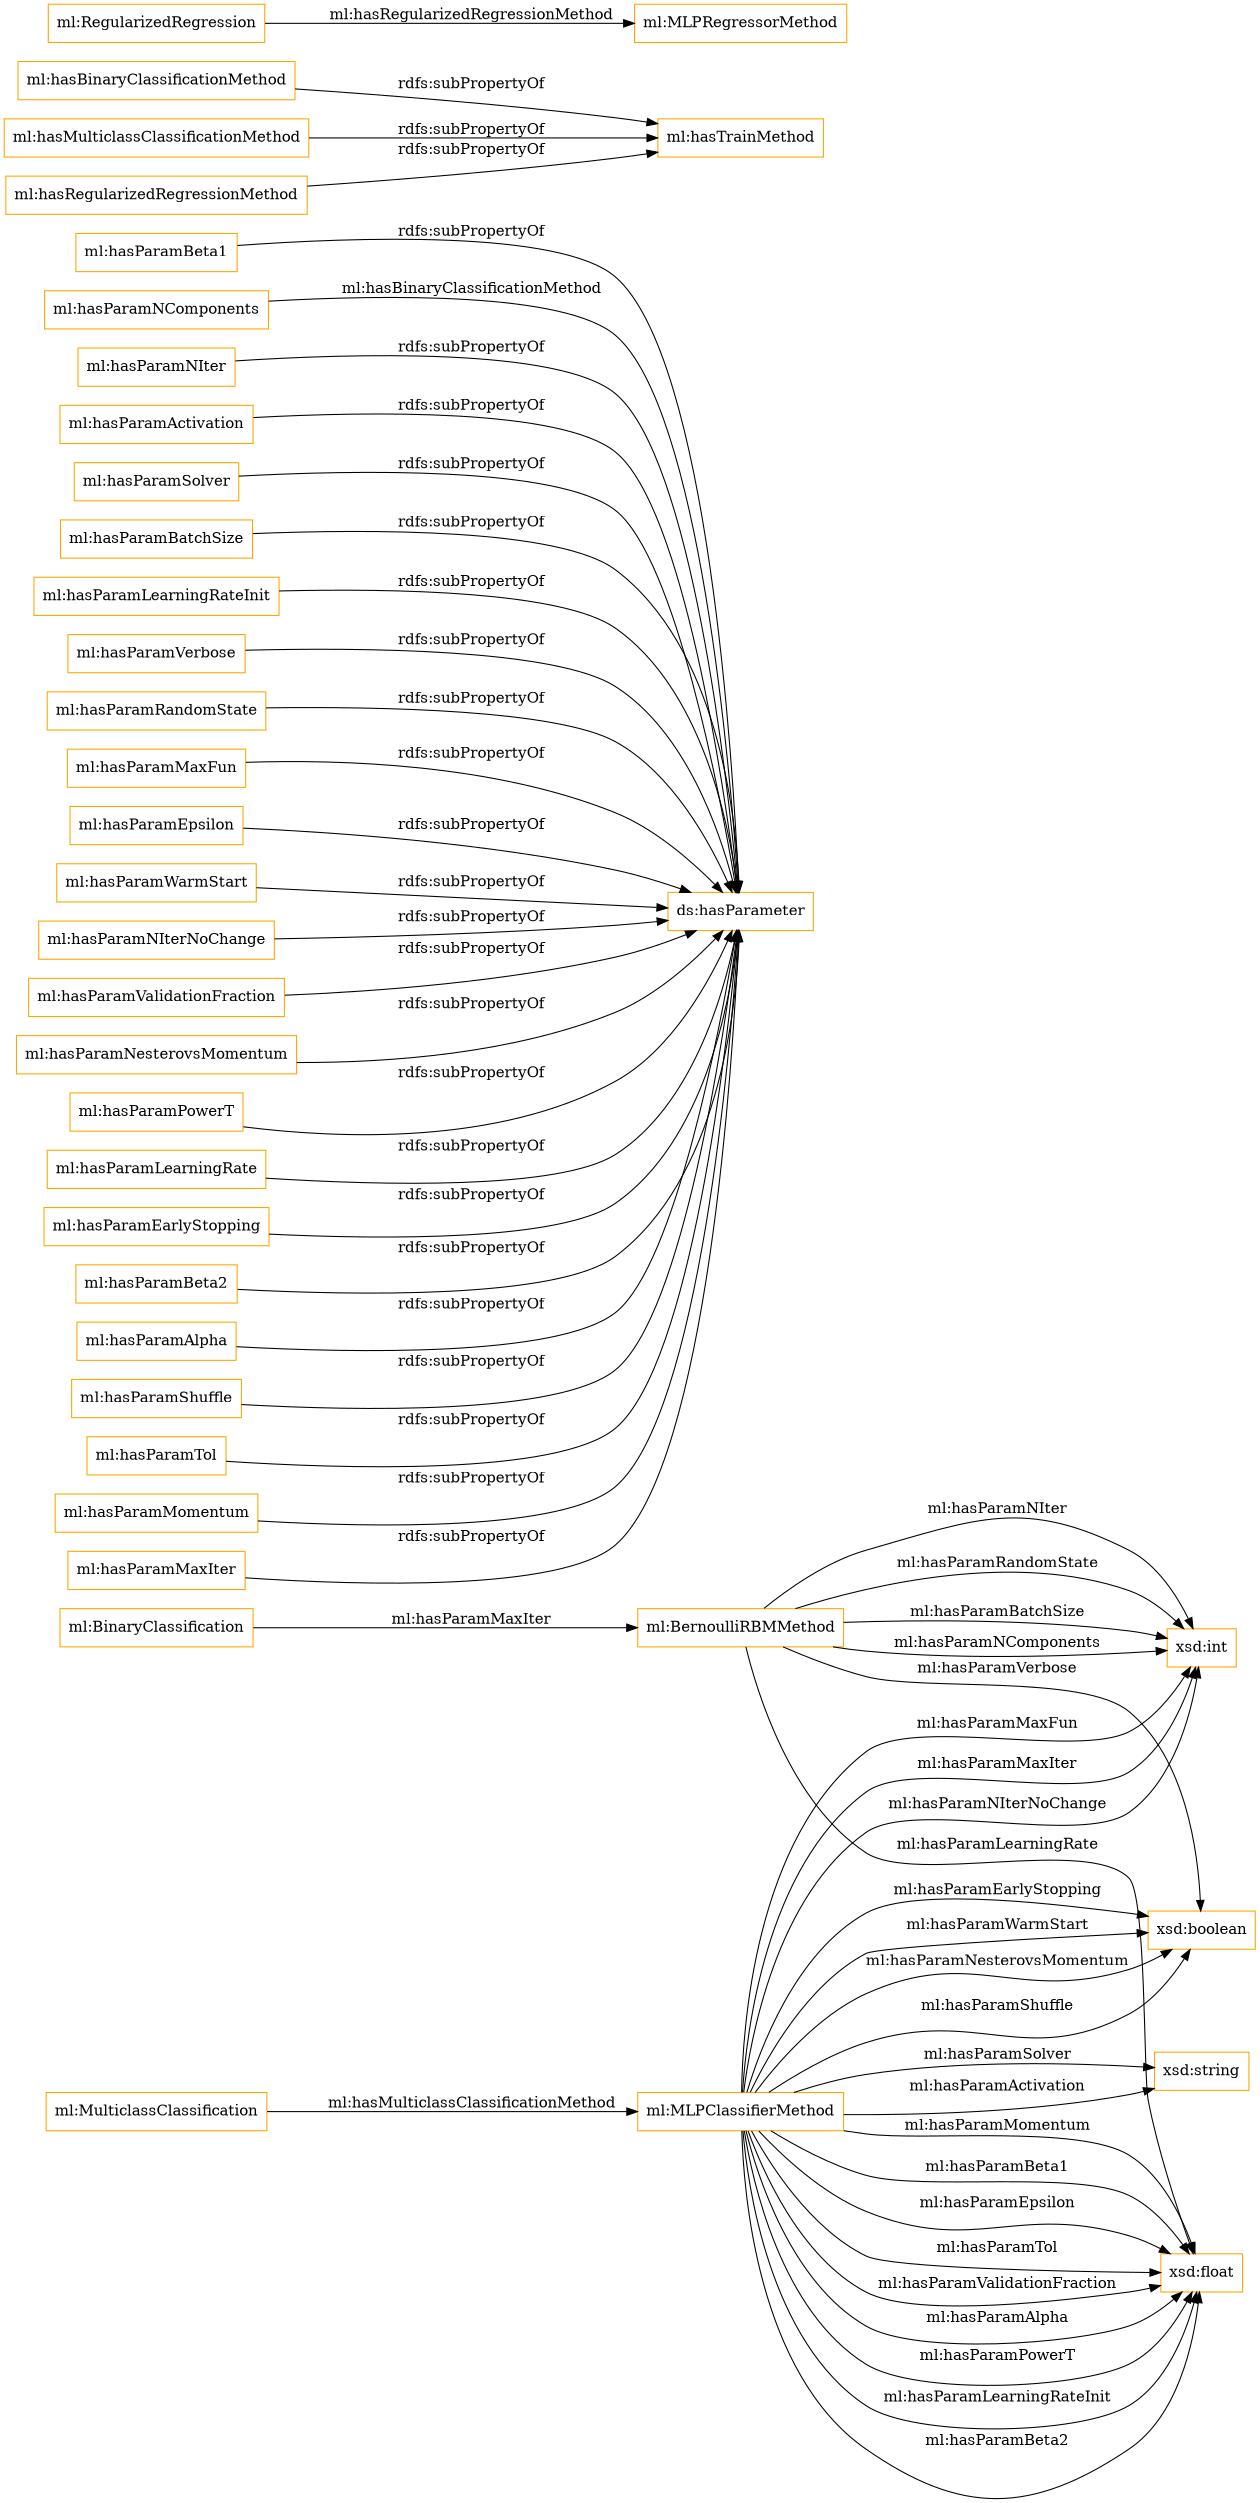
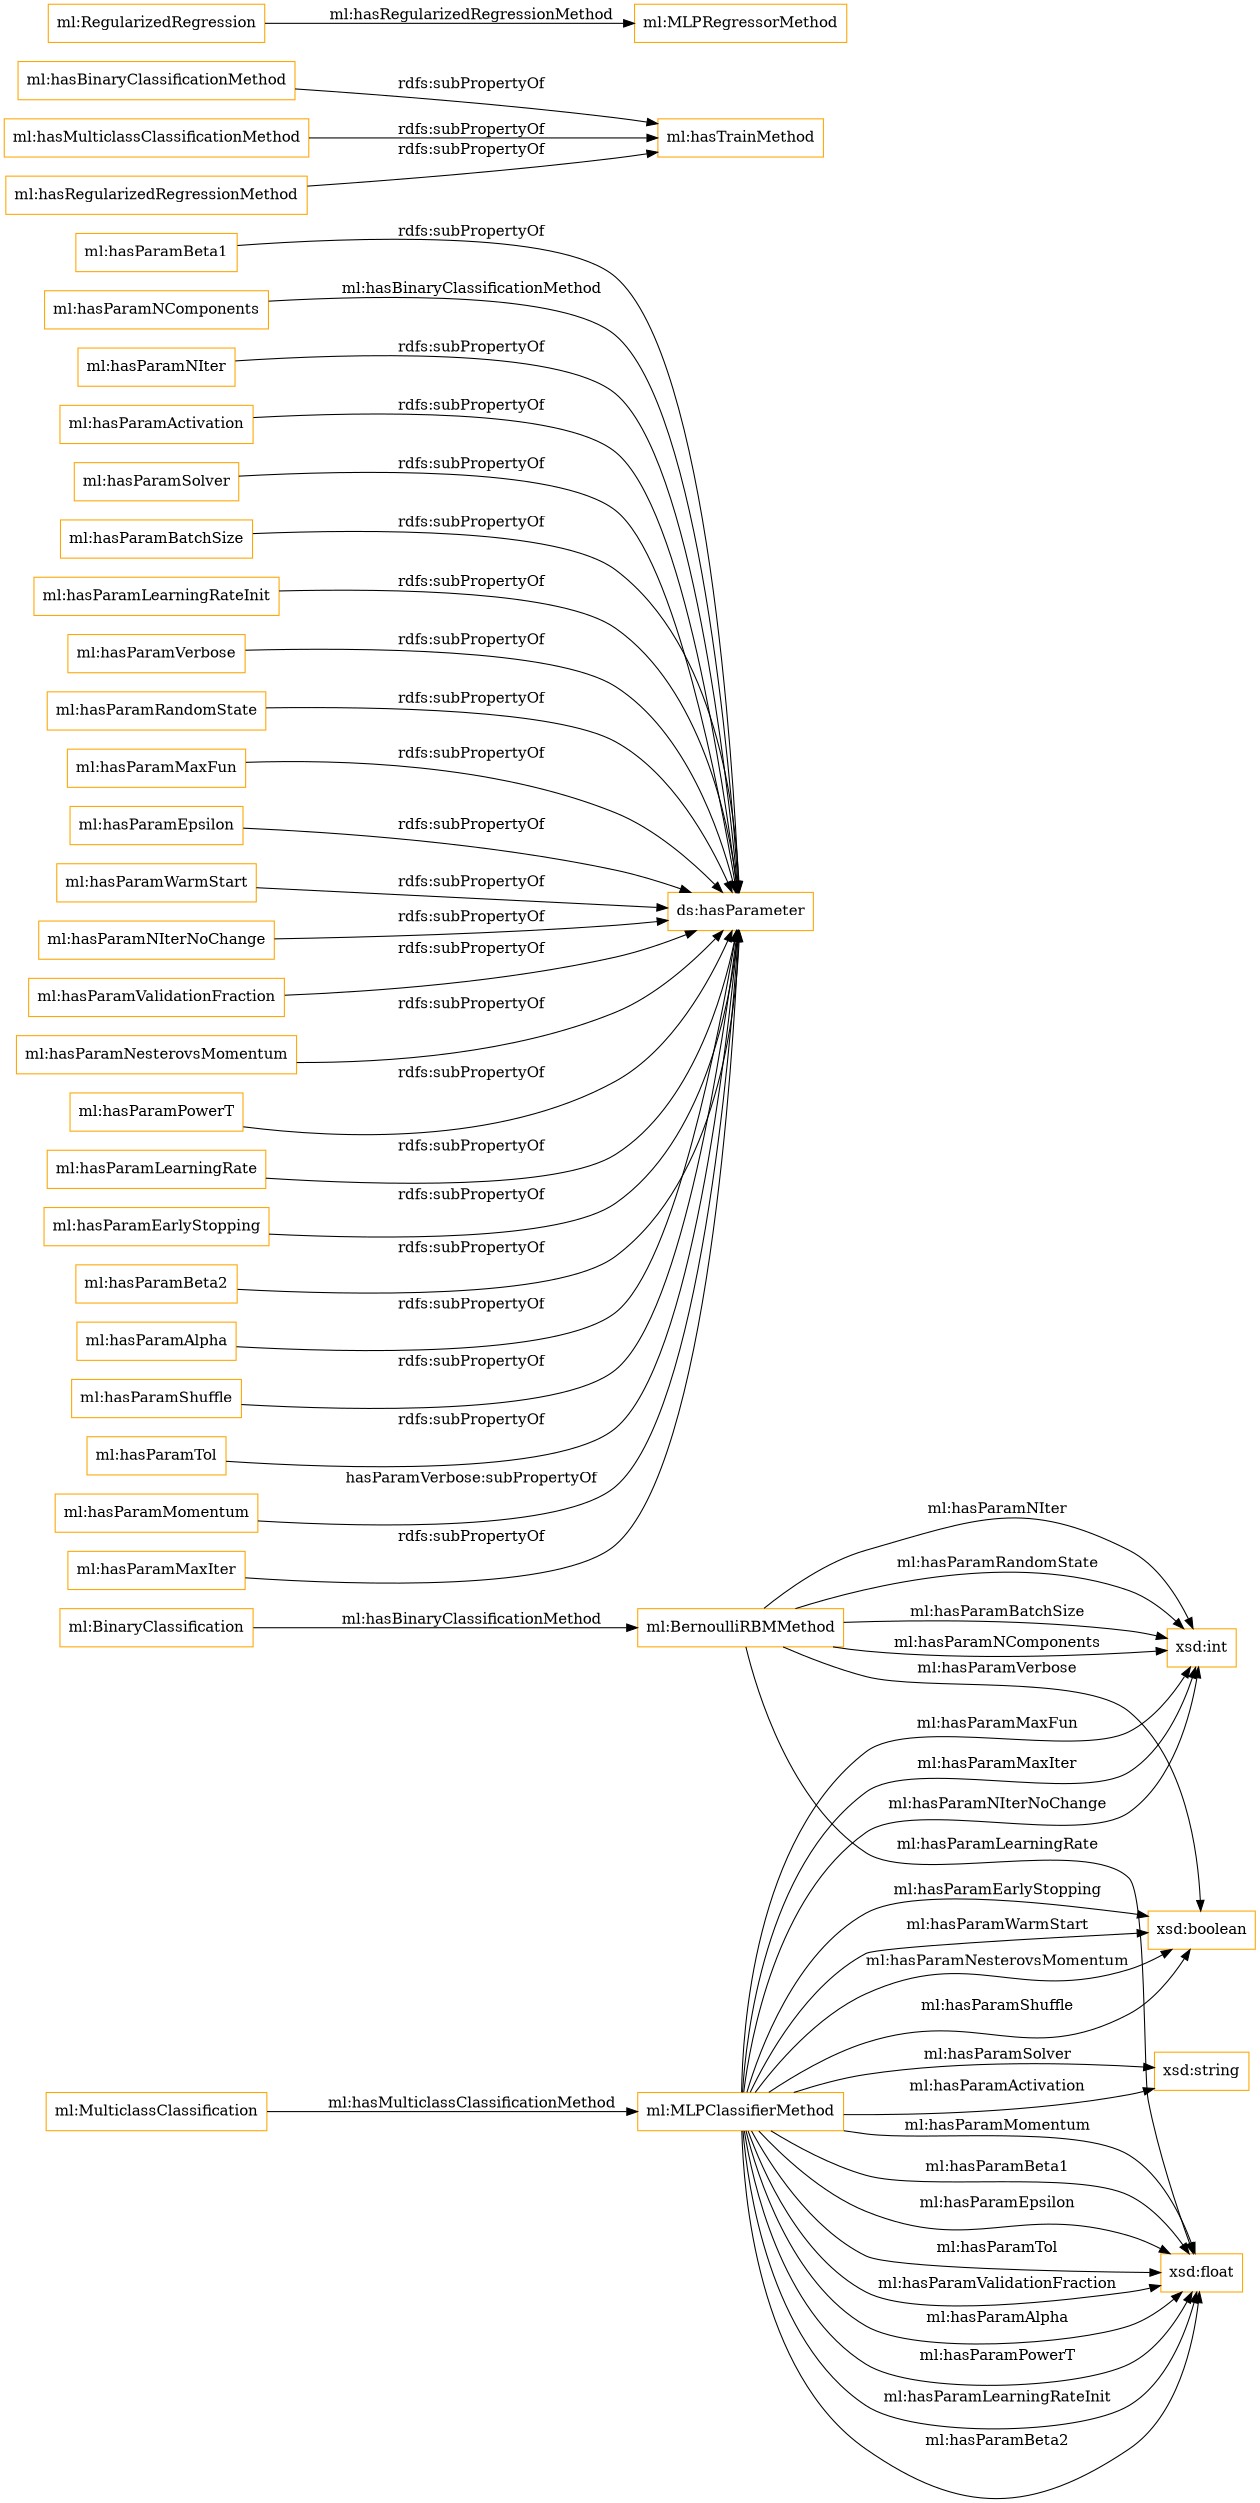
(472, 1479) -> (472, 1479)
(472, 1620) -> (472, 1620)
